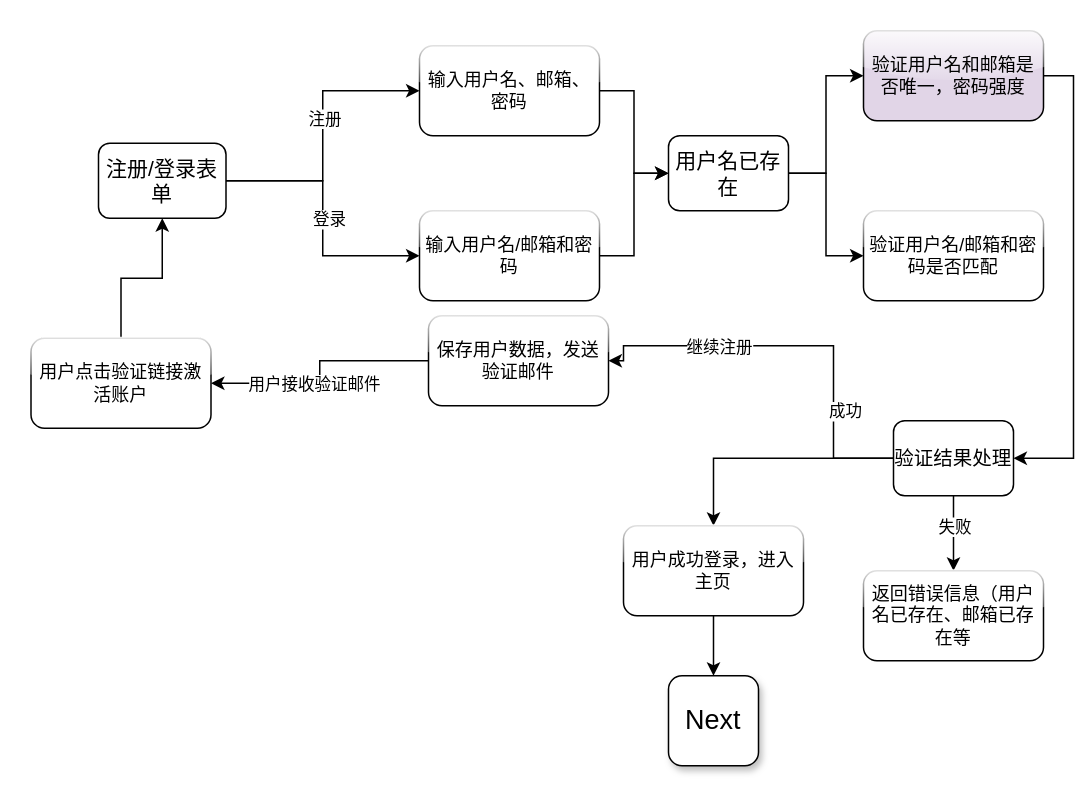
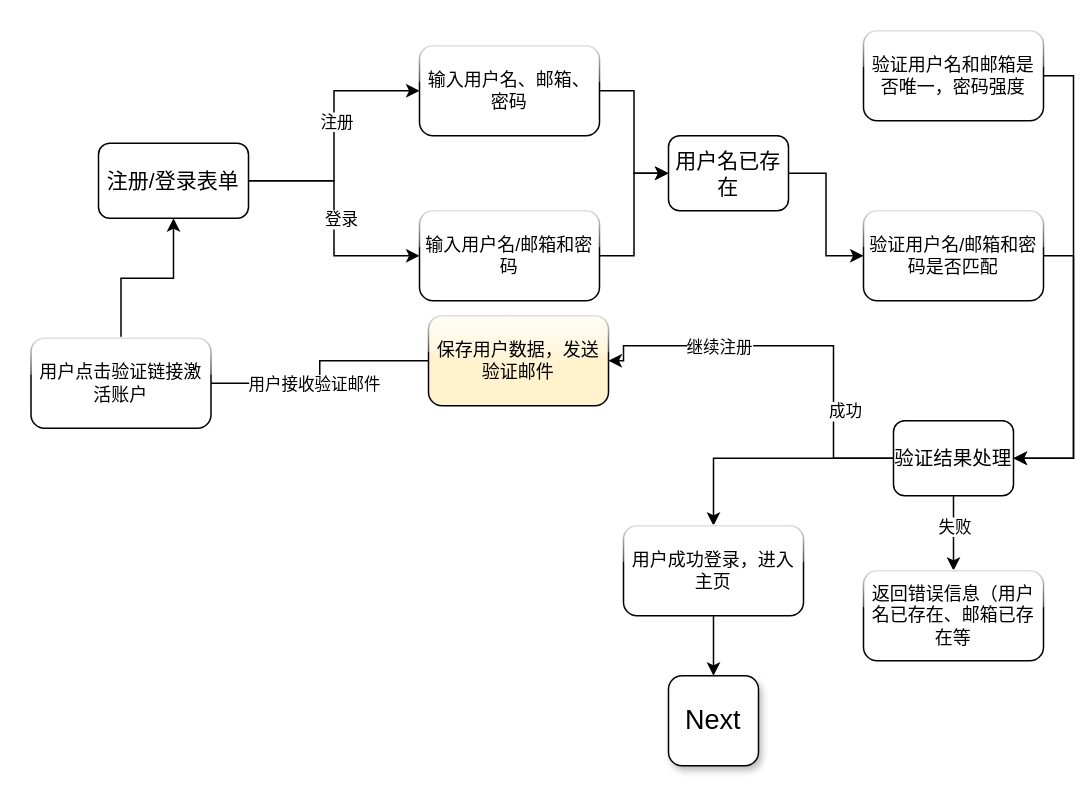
(953, 76) -> (953, 76)
(826, 111) -> none
(162, 181) -> (173, 181)
none -> (1057, 256)
(518, 361) -> (518, 361)
(222, 383) -> (217, 383)
